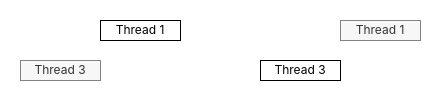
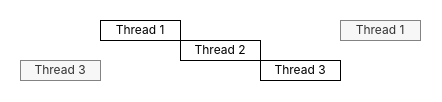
none -> (221, 51)
